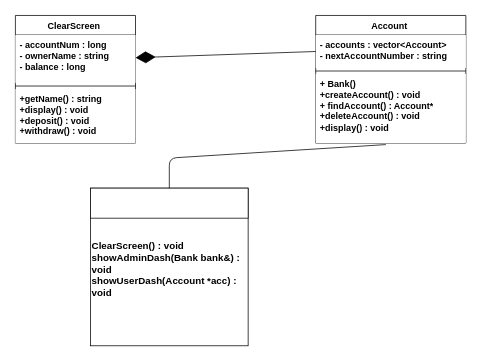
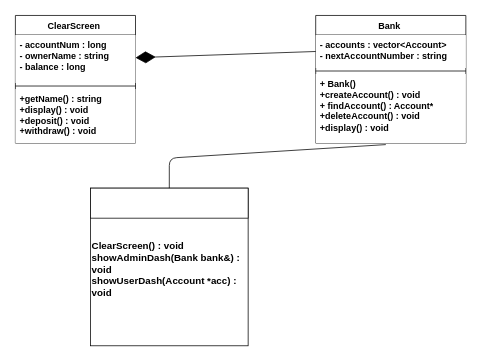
(390, 26) -> (390, 26)
